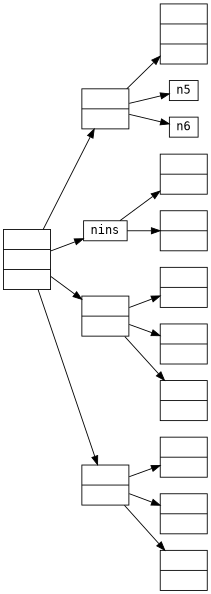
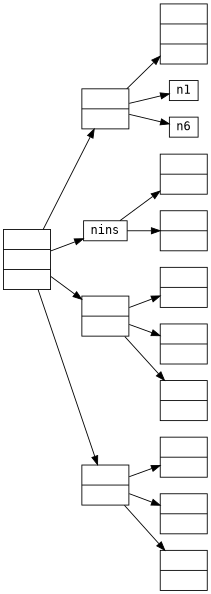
(184, 91) -> (184, 91)
